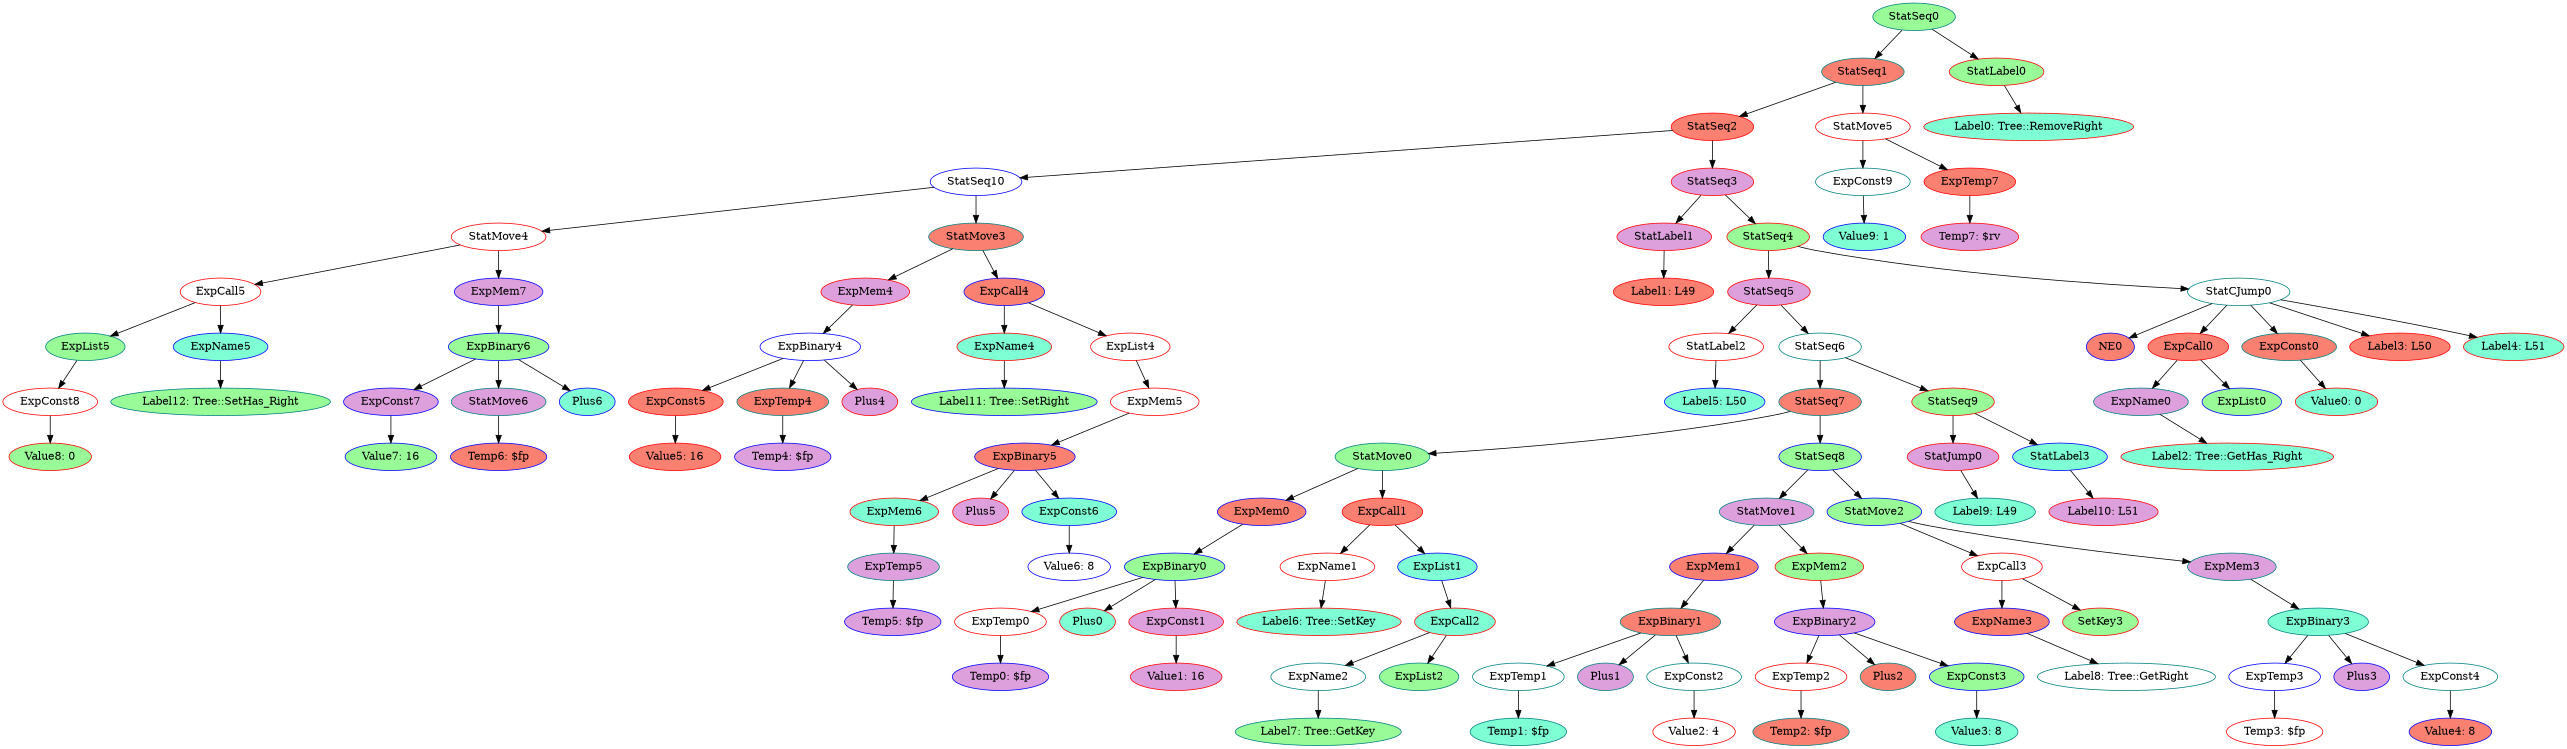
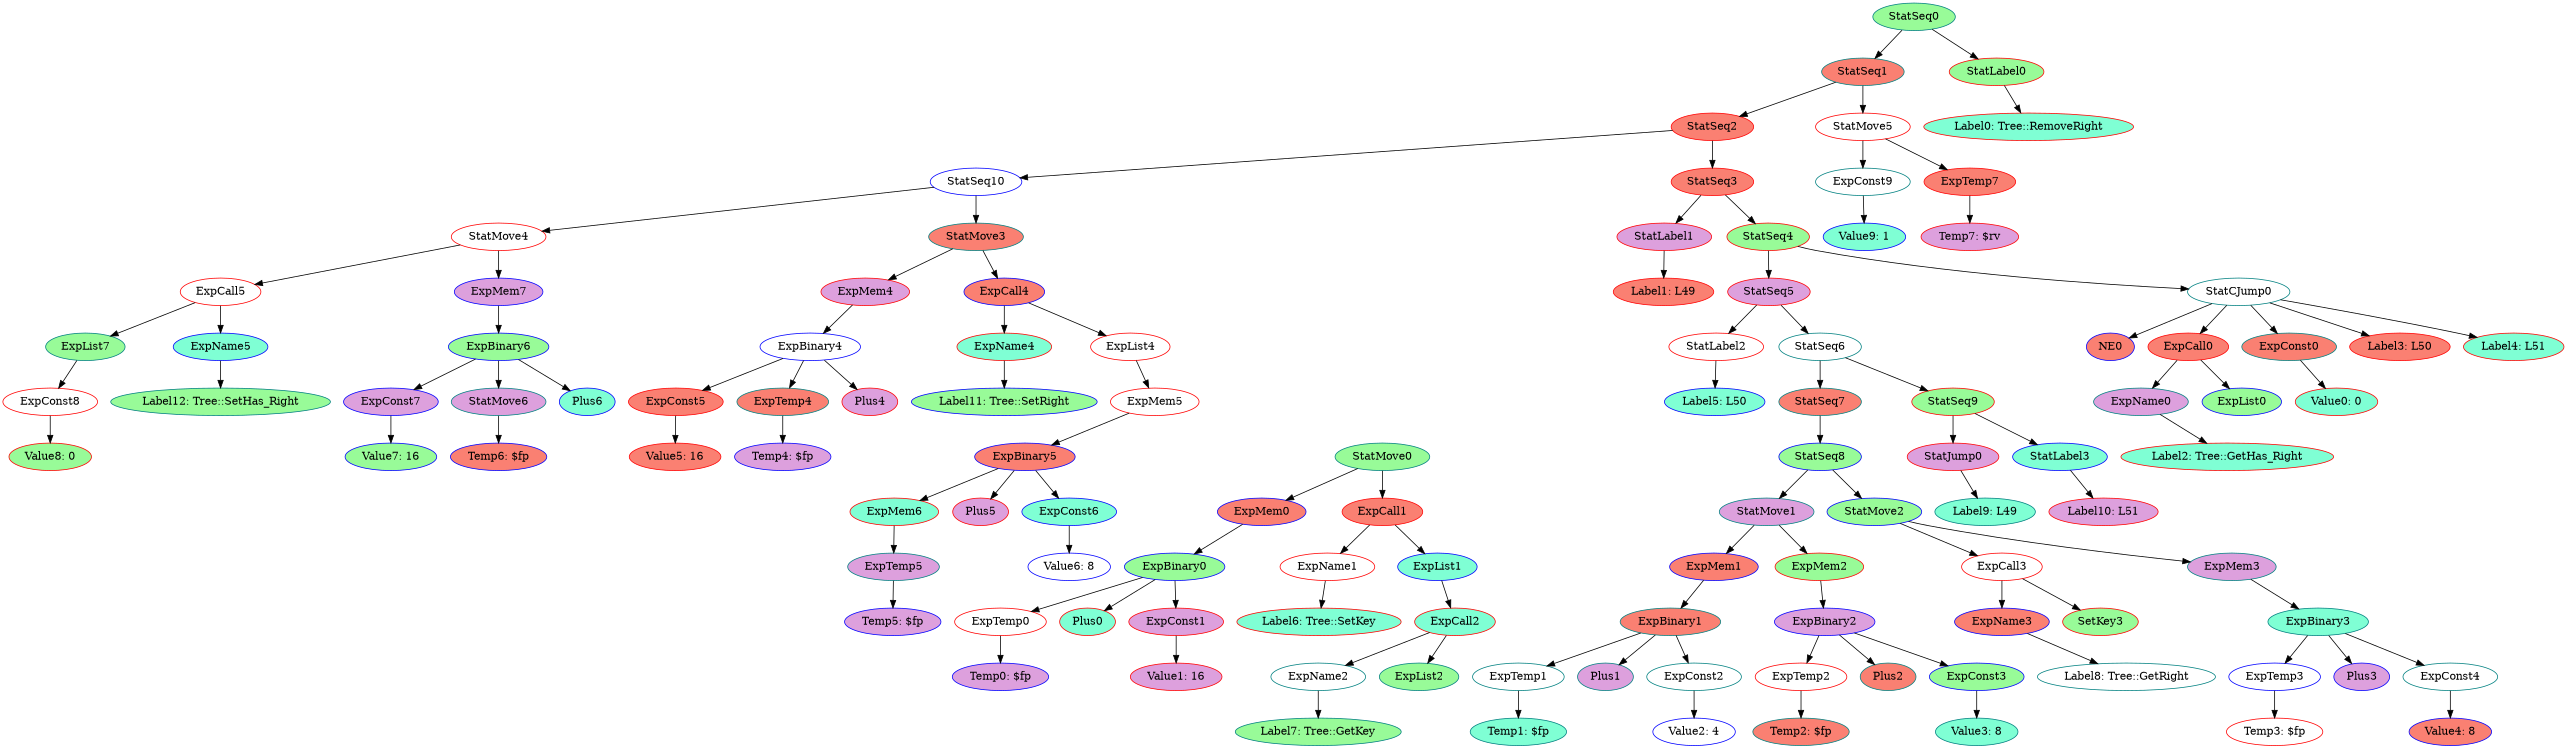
(1712, 182) -> (1712, 182)
(85, 347) -> (85, 347)
(1614, 438) -> none
(1694, 732) -> (1694, 732)
